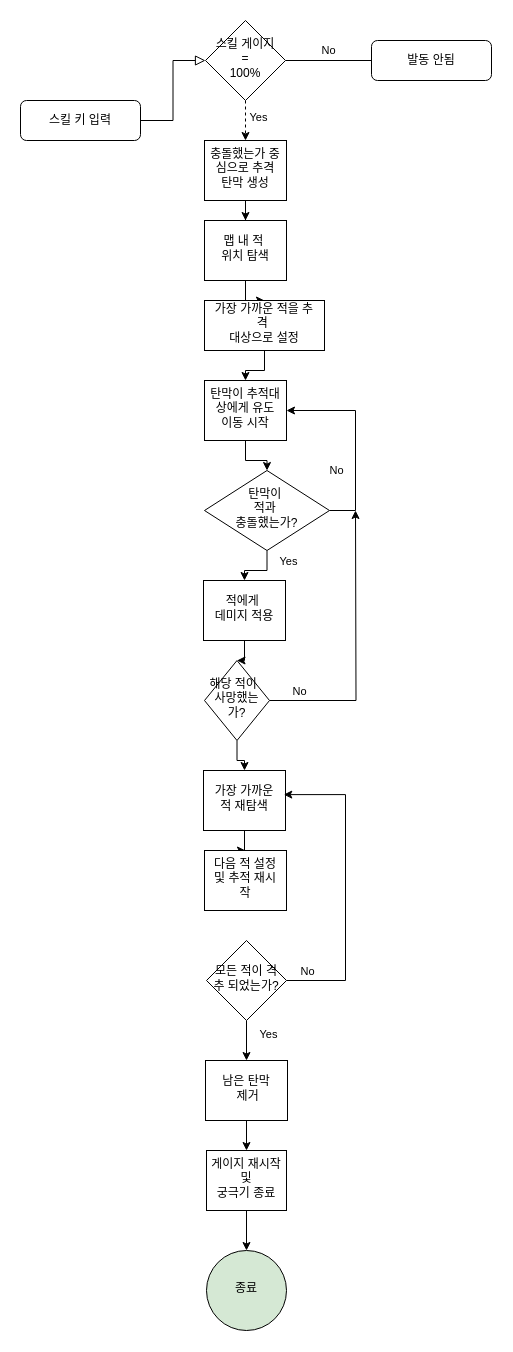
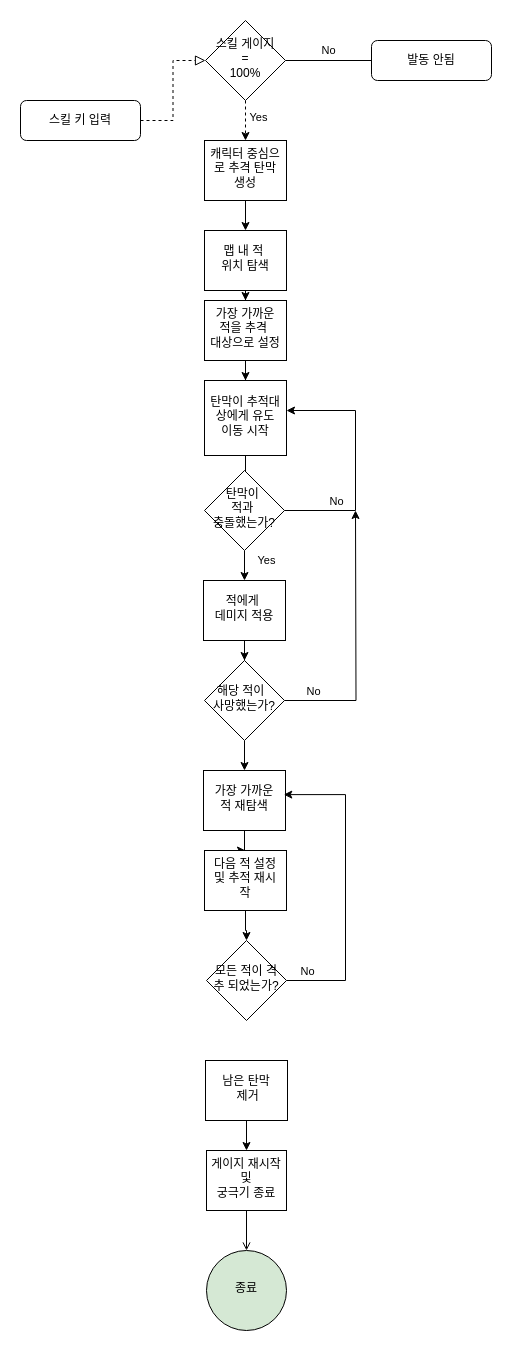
(173, 96) -> (173, 96)
(246, 169) -> (246, 169)
(246, 251) -> (246, 261)
(265, 326) -> (246, 331)
(246, 411) -> (246, 418)
(267, 511) -> (245, 511)
(237, 701) -> (245, 701)
none -> (246, 923)
(247, 1037) -> none
(247, 1242) -> (247, 1244)
